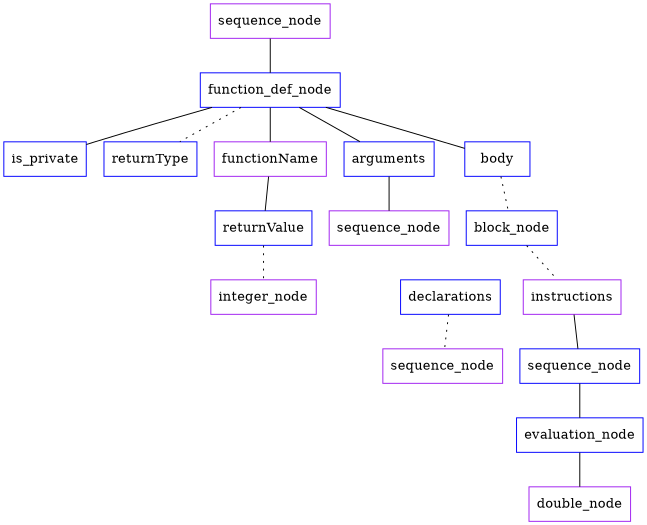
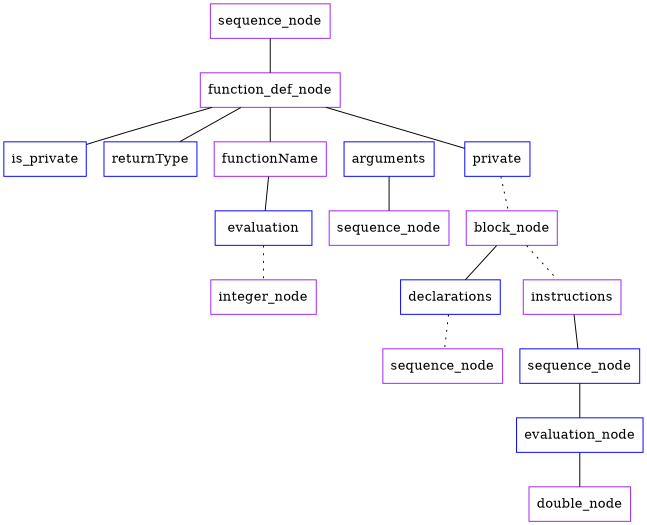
(270, 90) -> (270, 90)
(210, 125) -> (210, 125)
(330, 125) -> none
(497, 159) -> (497, 159)
(264, 228) -> (264, 228)
(512, 228) -> (512, 228)
none -> (481, 263)
